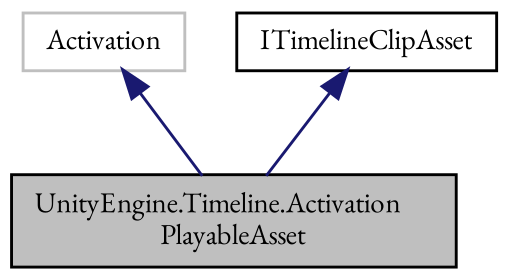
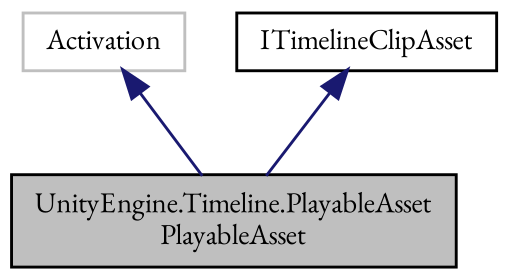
(234, 221) -> (234, 221)
